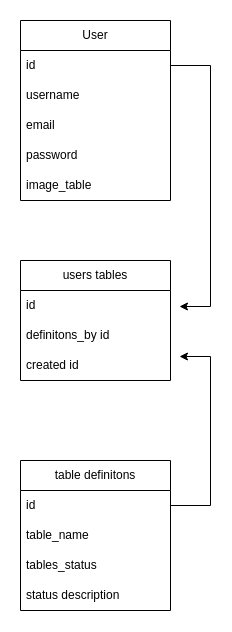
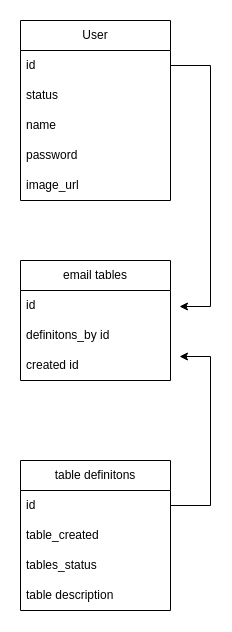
(53, 96) -> (47, 96)
(40, 126) -> (40, 126)
(60, 186) -> (54, 186)
(96, 276) -> (96, 276)
(59, 536) -> (69, 536)
(82, 596) -> (77, 596)
